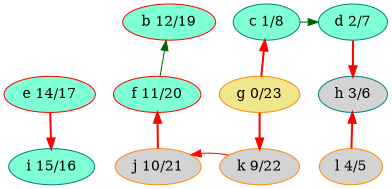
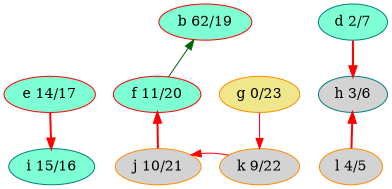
(169, 22) -> (205, 22)
(267, 22) -> none
(260, 126) -> (260, 126)
